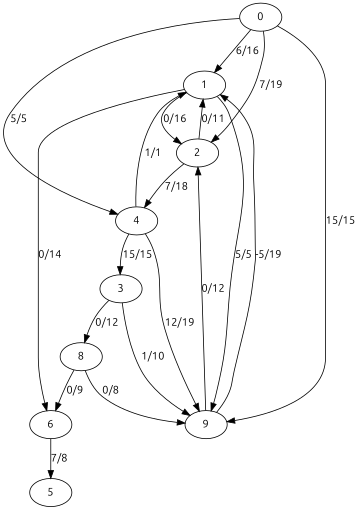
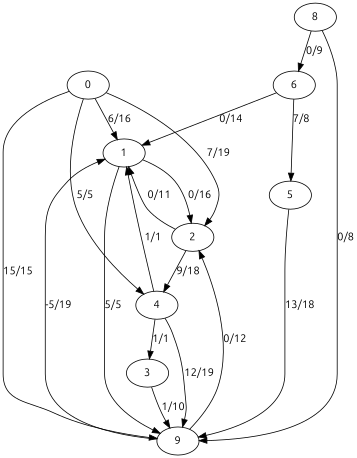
(177, 187) -> (189, 271)
(38, 195) -> (213, 118)
(138, 255) -> (161, 339)
(96, 316) -> none
none -> (285, 345)
